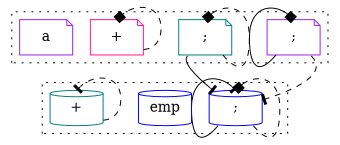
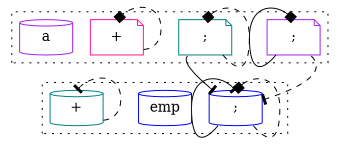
(46, 37) -> (46, 37)
